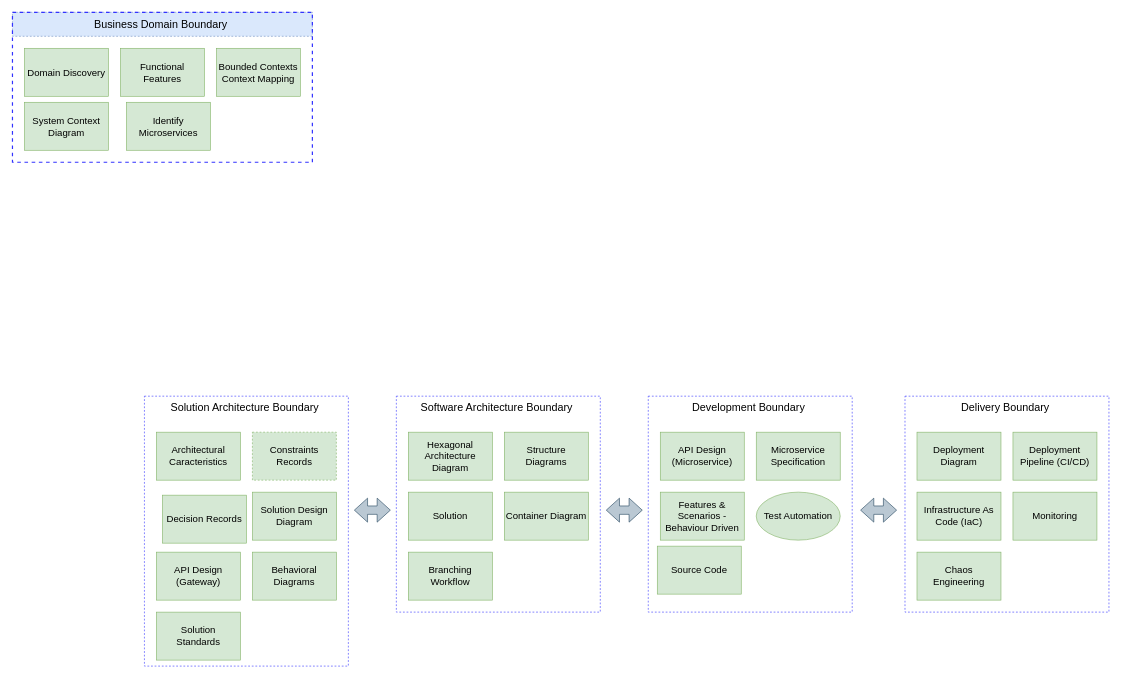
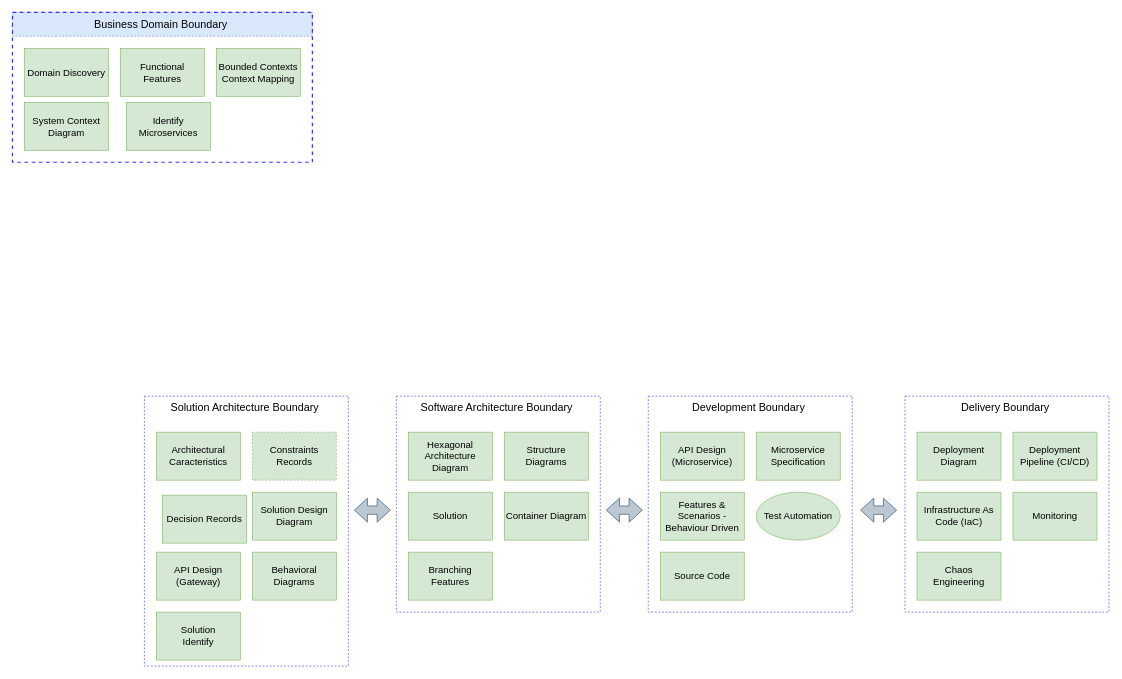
(699, 570) -> (702, 576)
(450, 576) -> (450, 576)
(198, 636) -> (198, 636)
